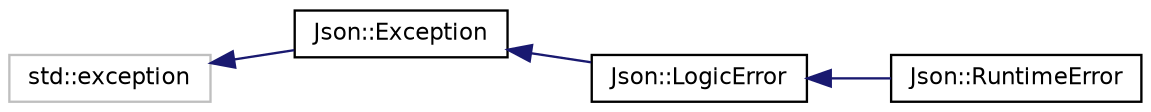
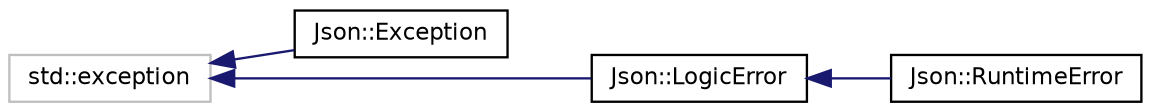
(561, 58) -> (413, 78)
